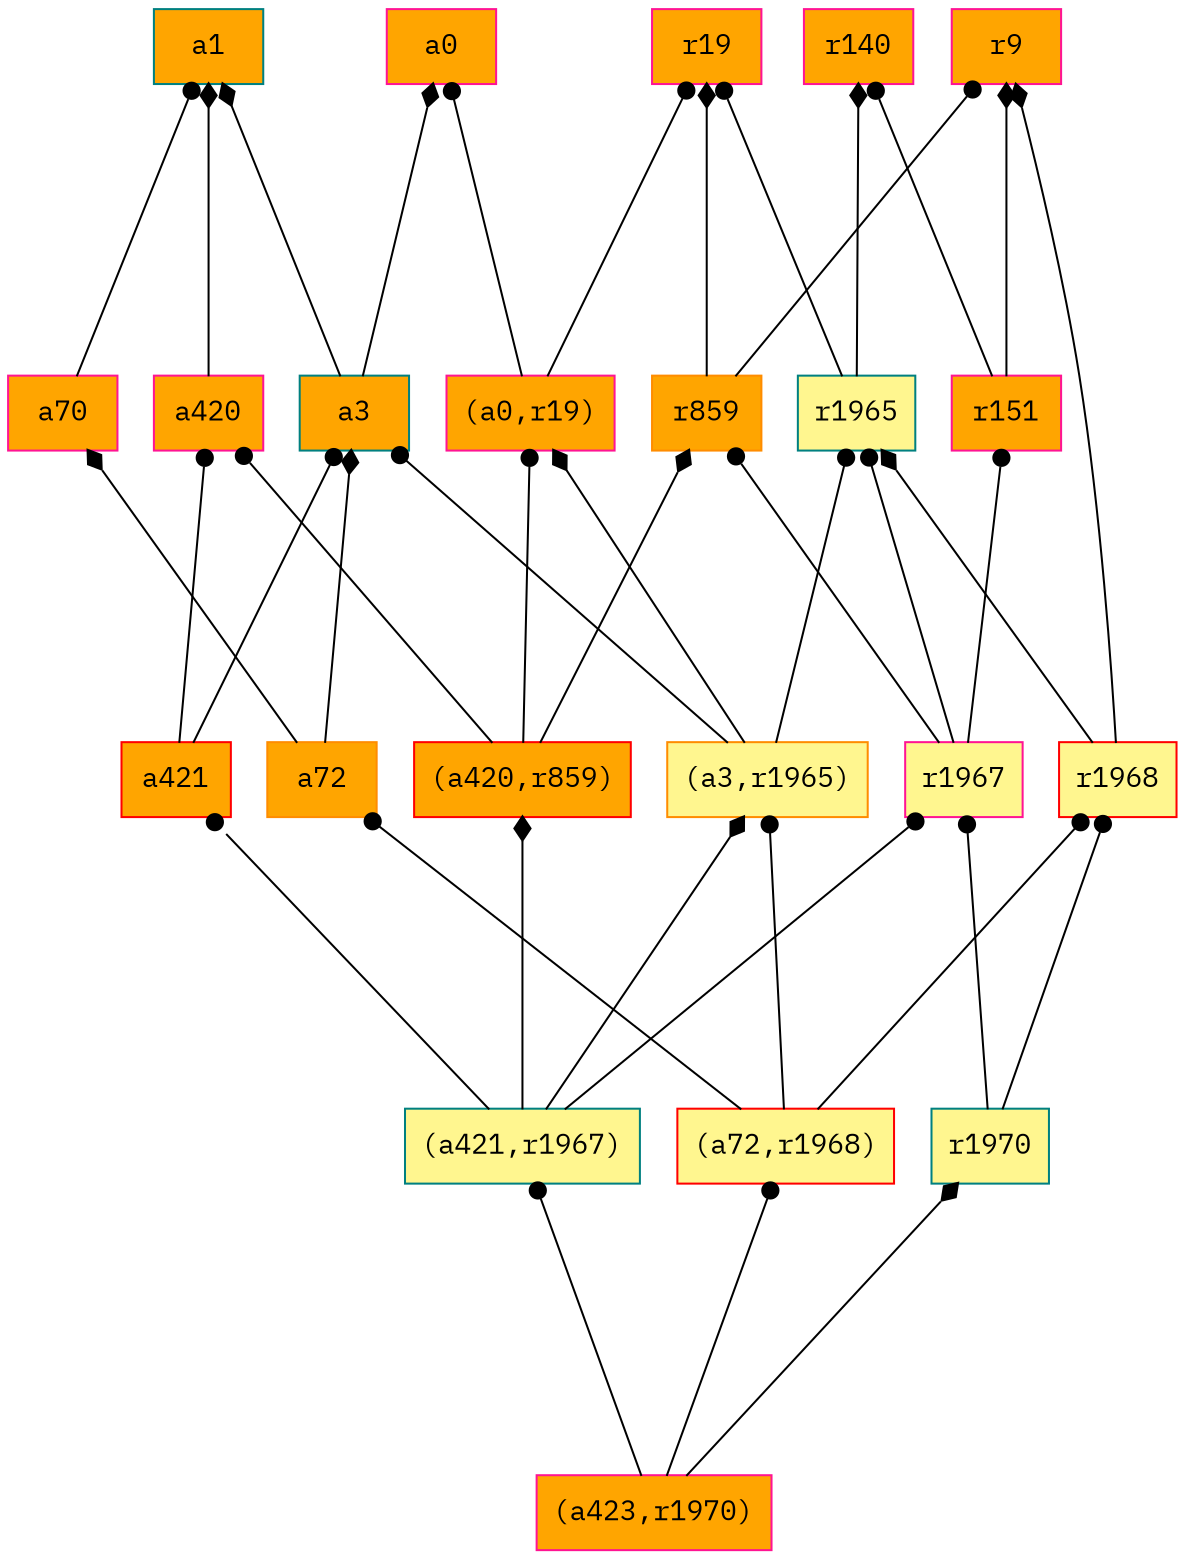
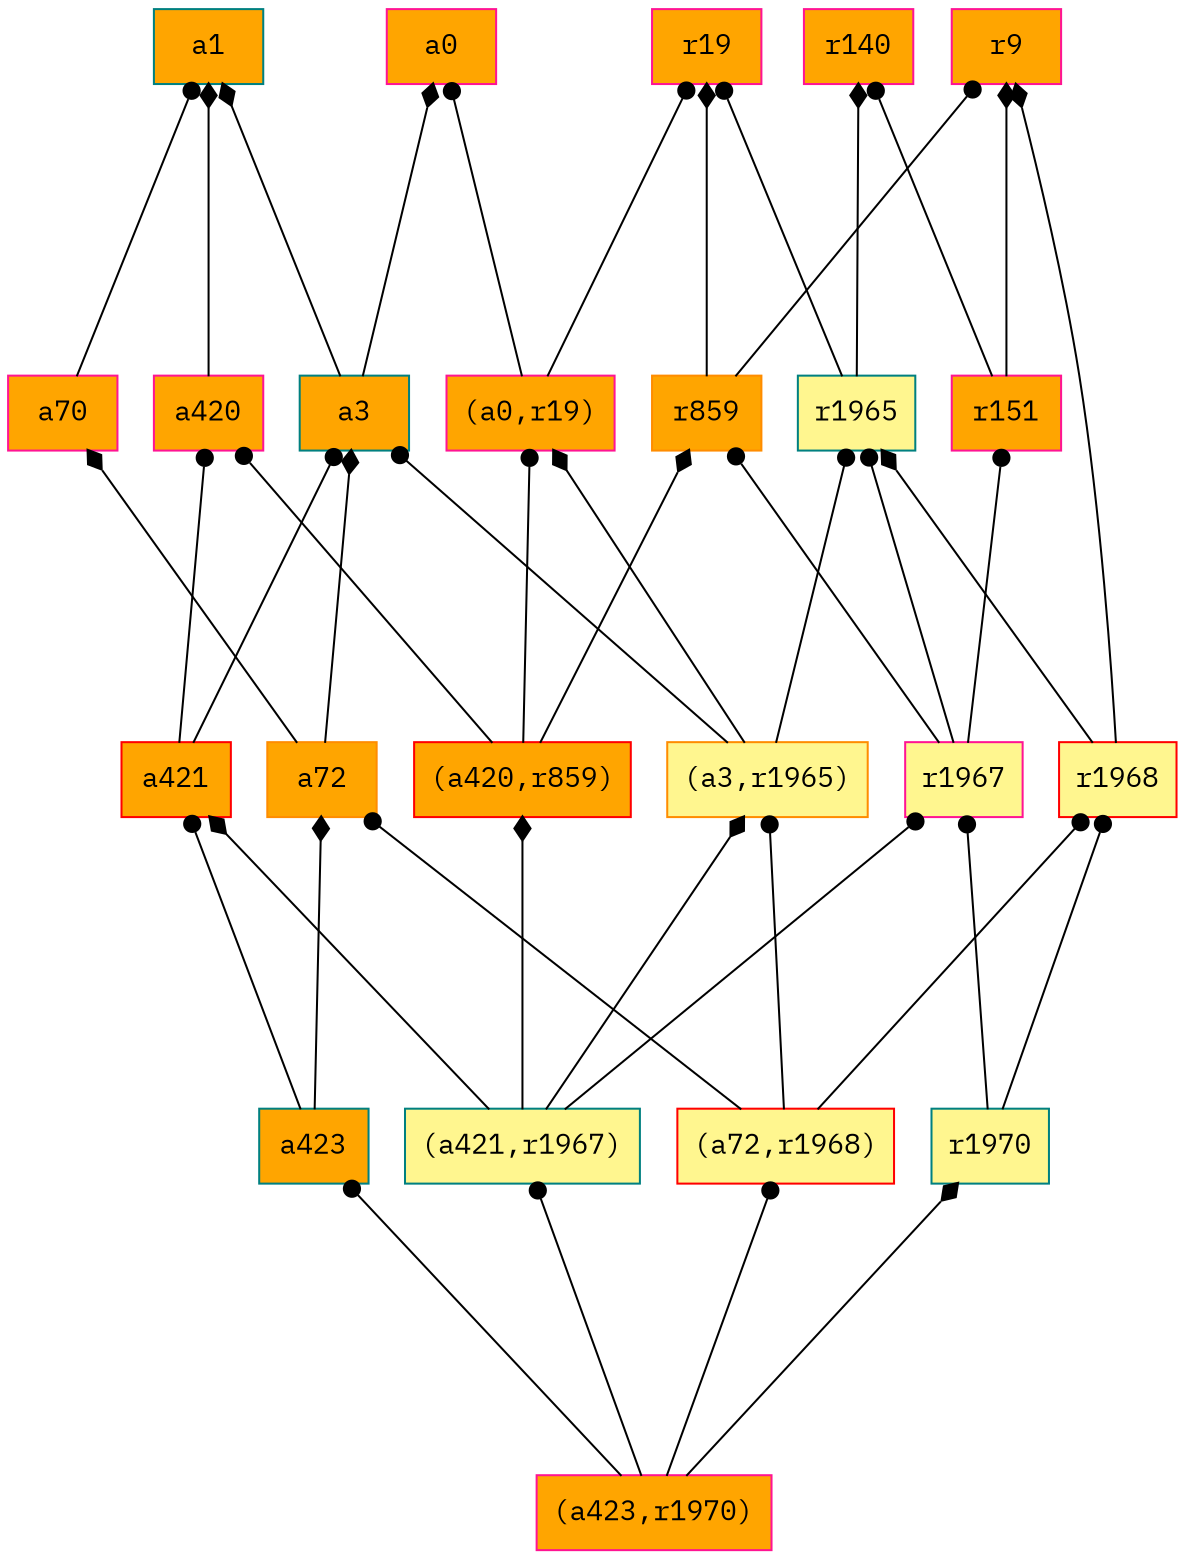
(358, 972) -> (358, 972)
none -> (314, 1146)
